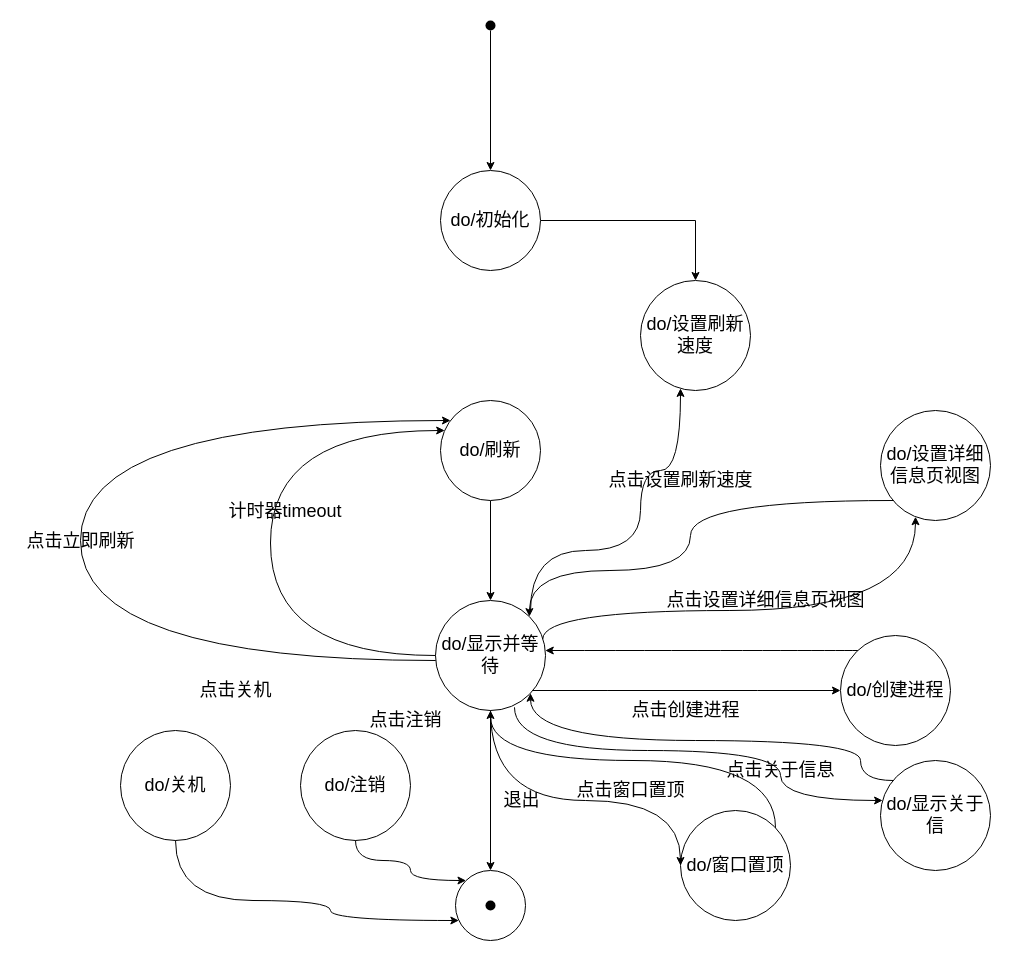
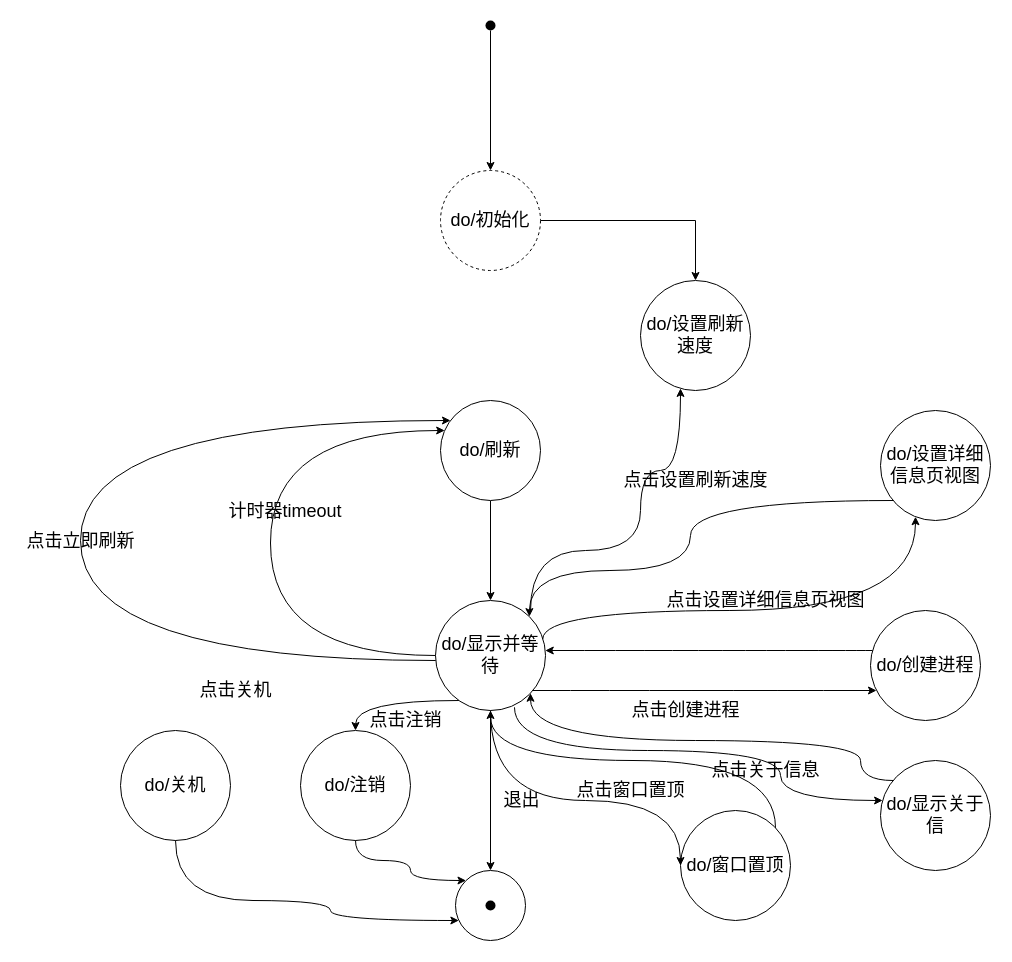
(491, 221) -> (491, 221)
(681, 481) -> (696, 481)
(896, 691) -> (926, 666)
none -> (404, 703)
(781, 771) -> (766, 771)
